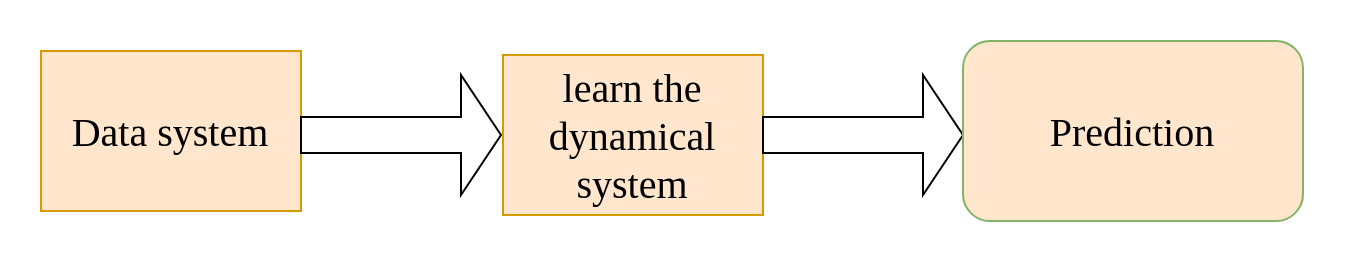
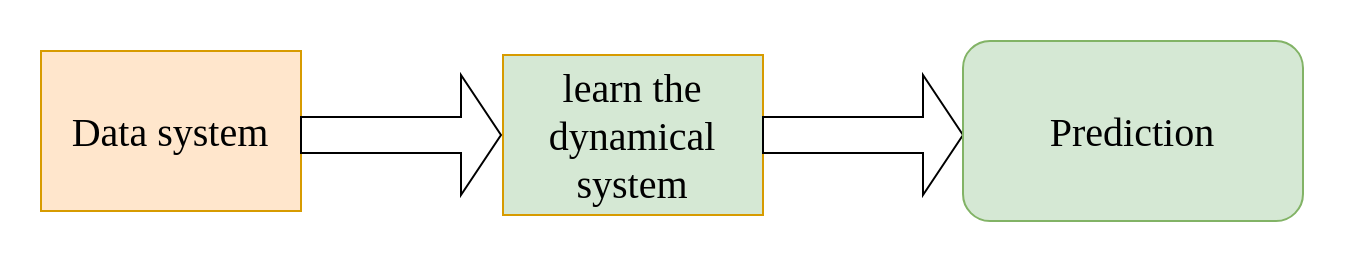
(1133, 131) -> (1133, 131)
(633, 135) -> (633, 135)
